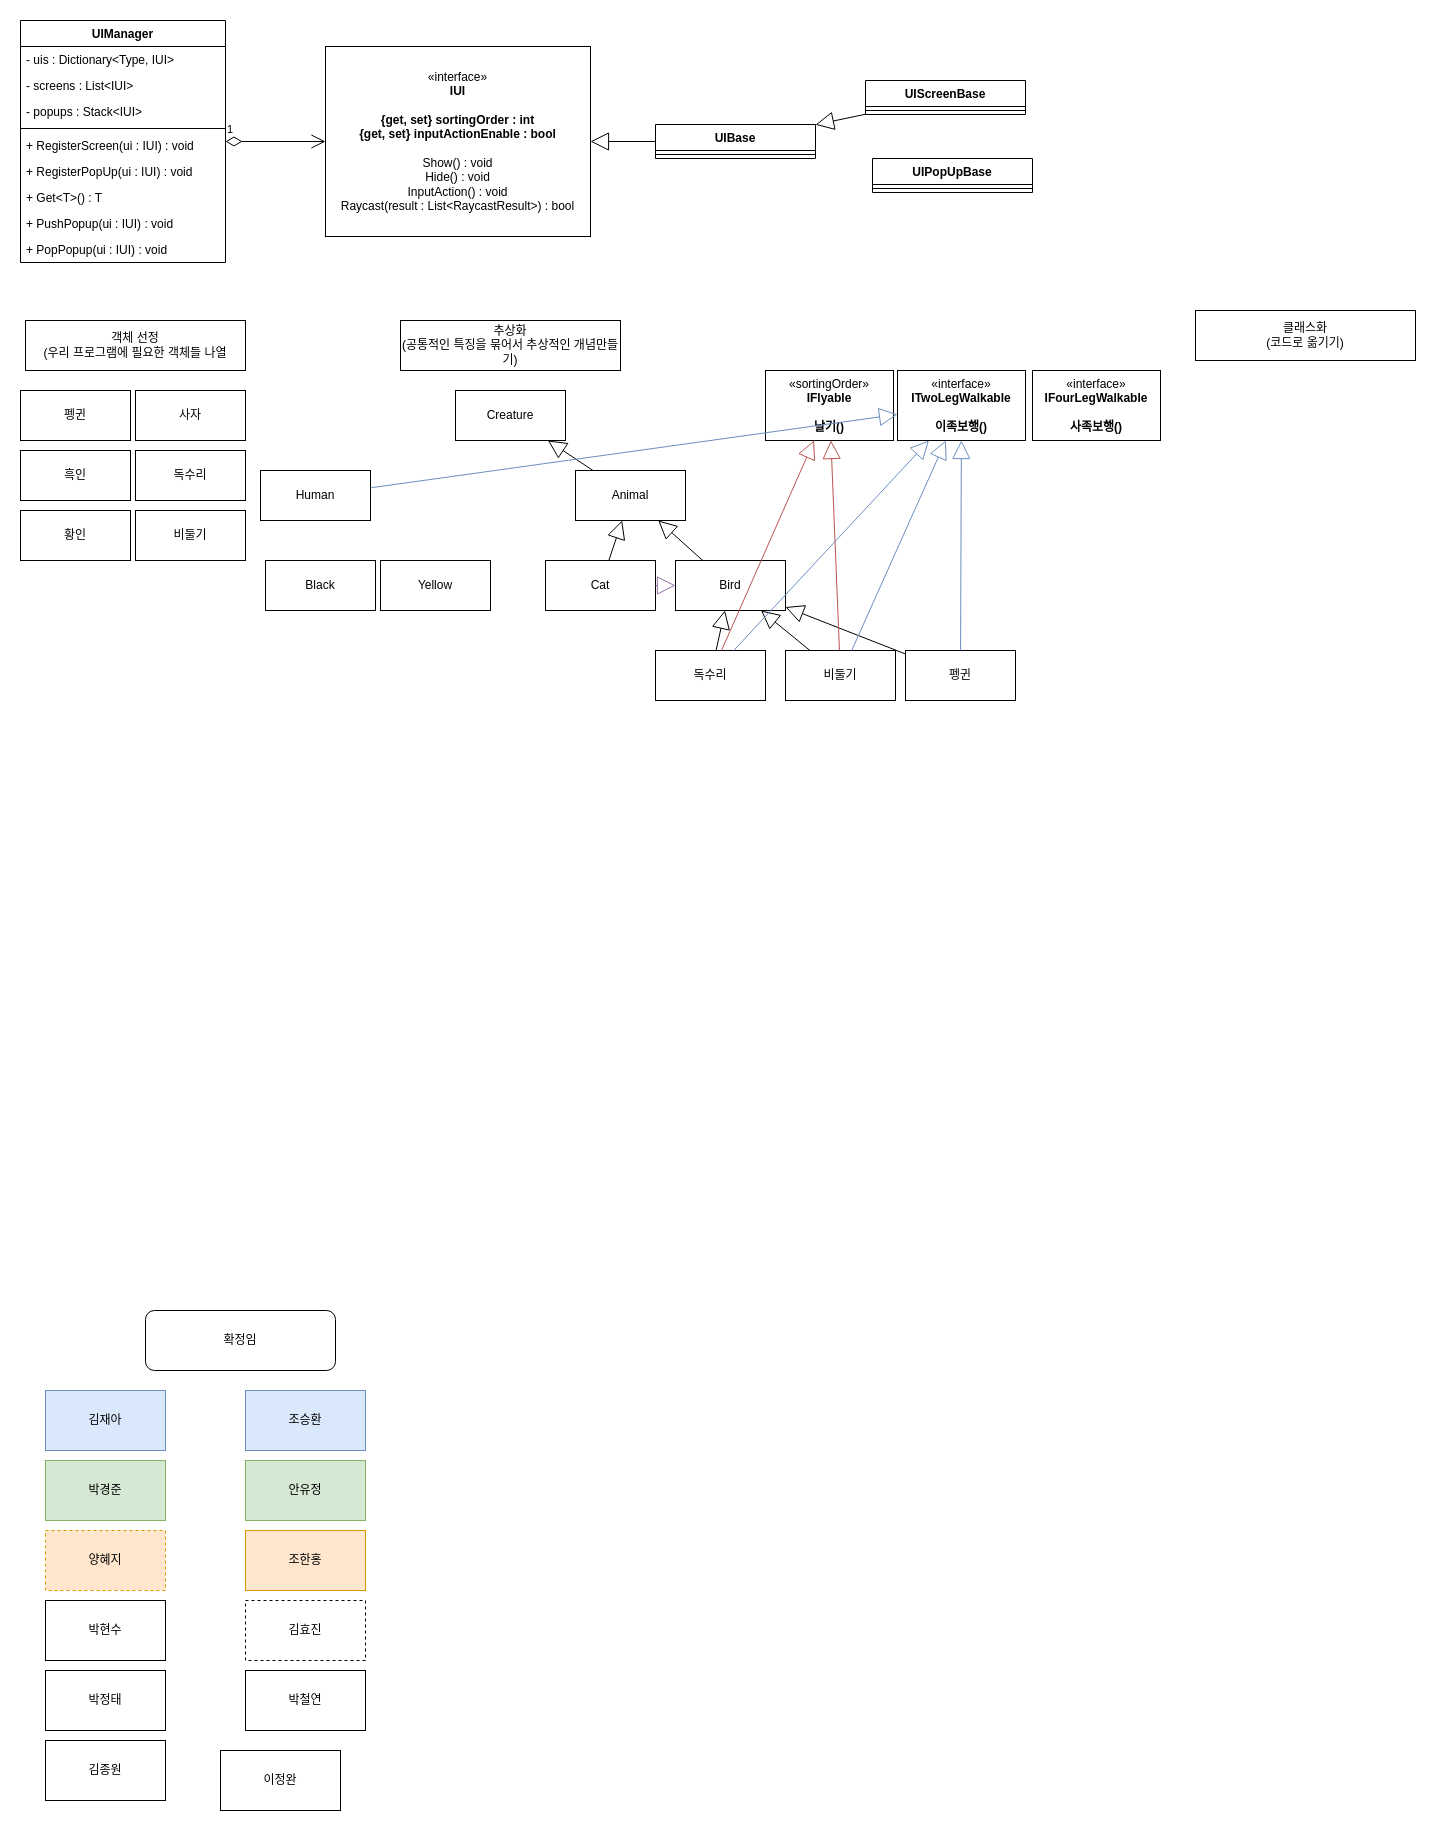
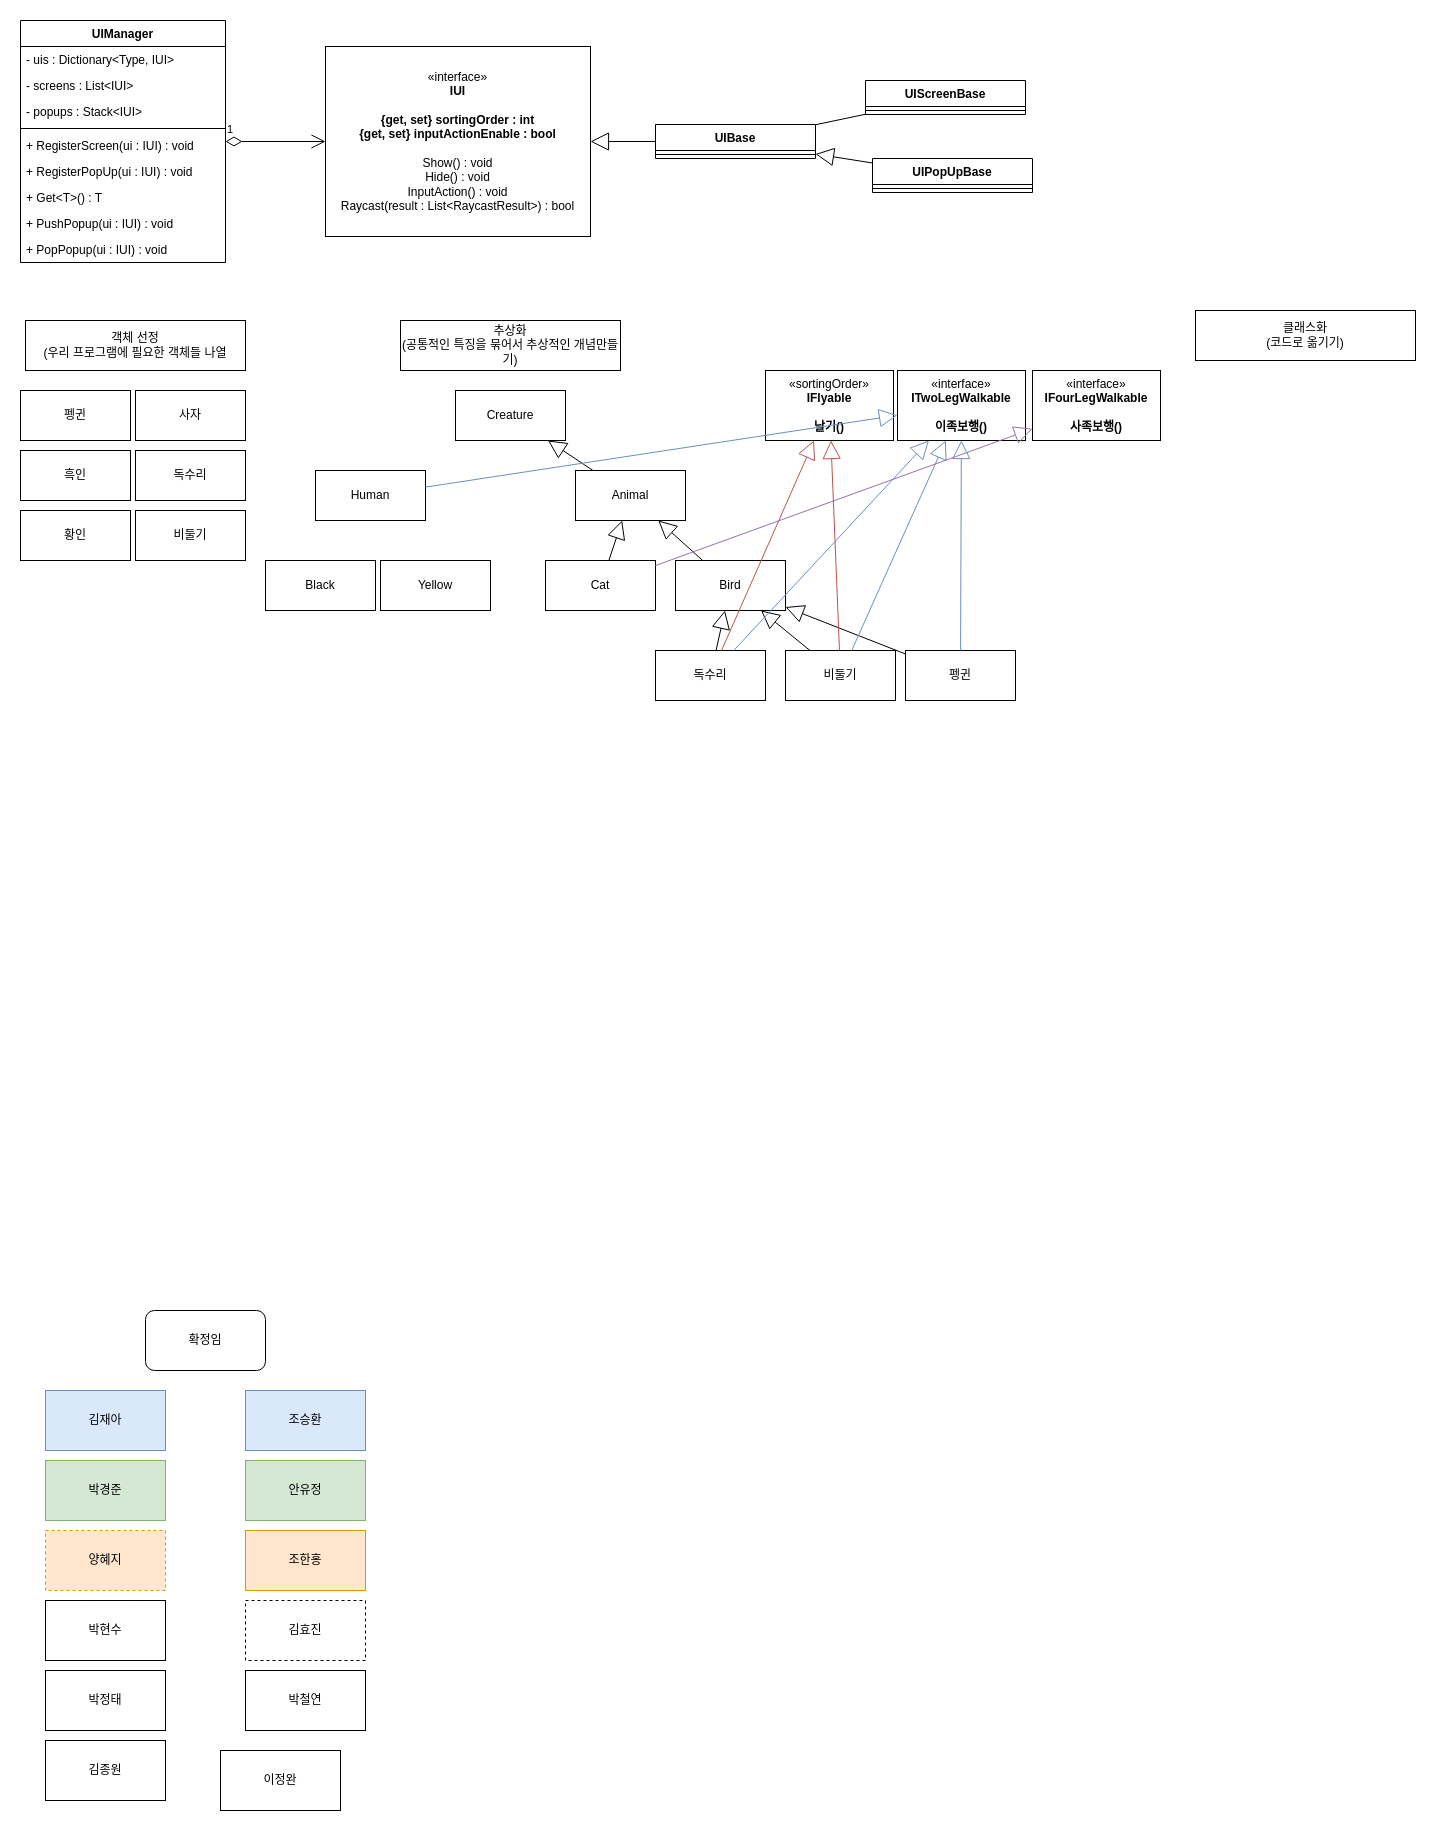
(834, 121) -> (825, 123)
none -> (853, 160)
(316, 496) -> (371, 496)
(656, 586) -> (771, 523)
(241, 1341) -> (206, 1341)
